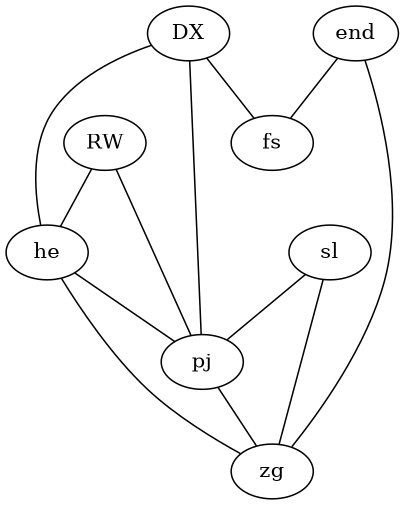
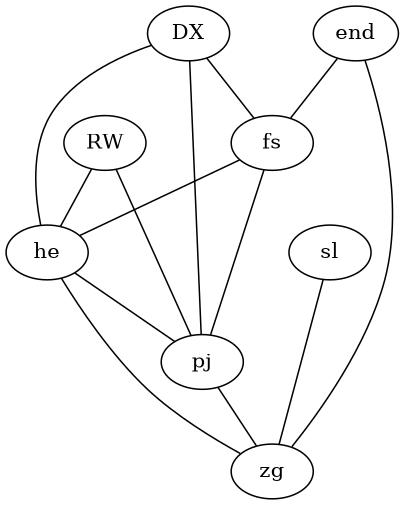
none -> (160, 198)
(266, 307) -> (237, 252)
